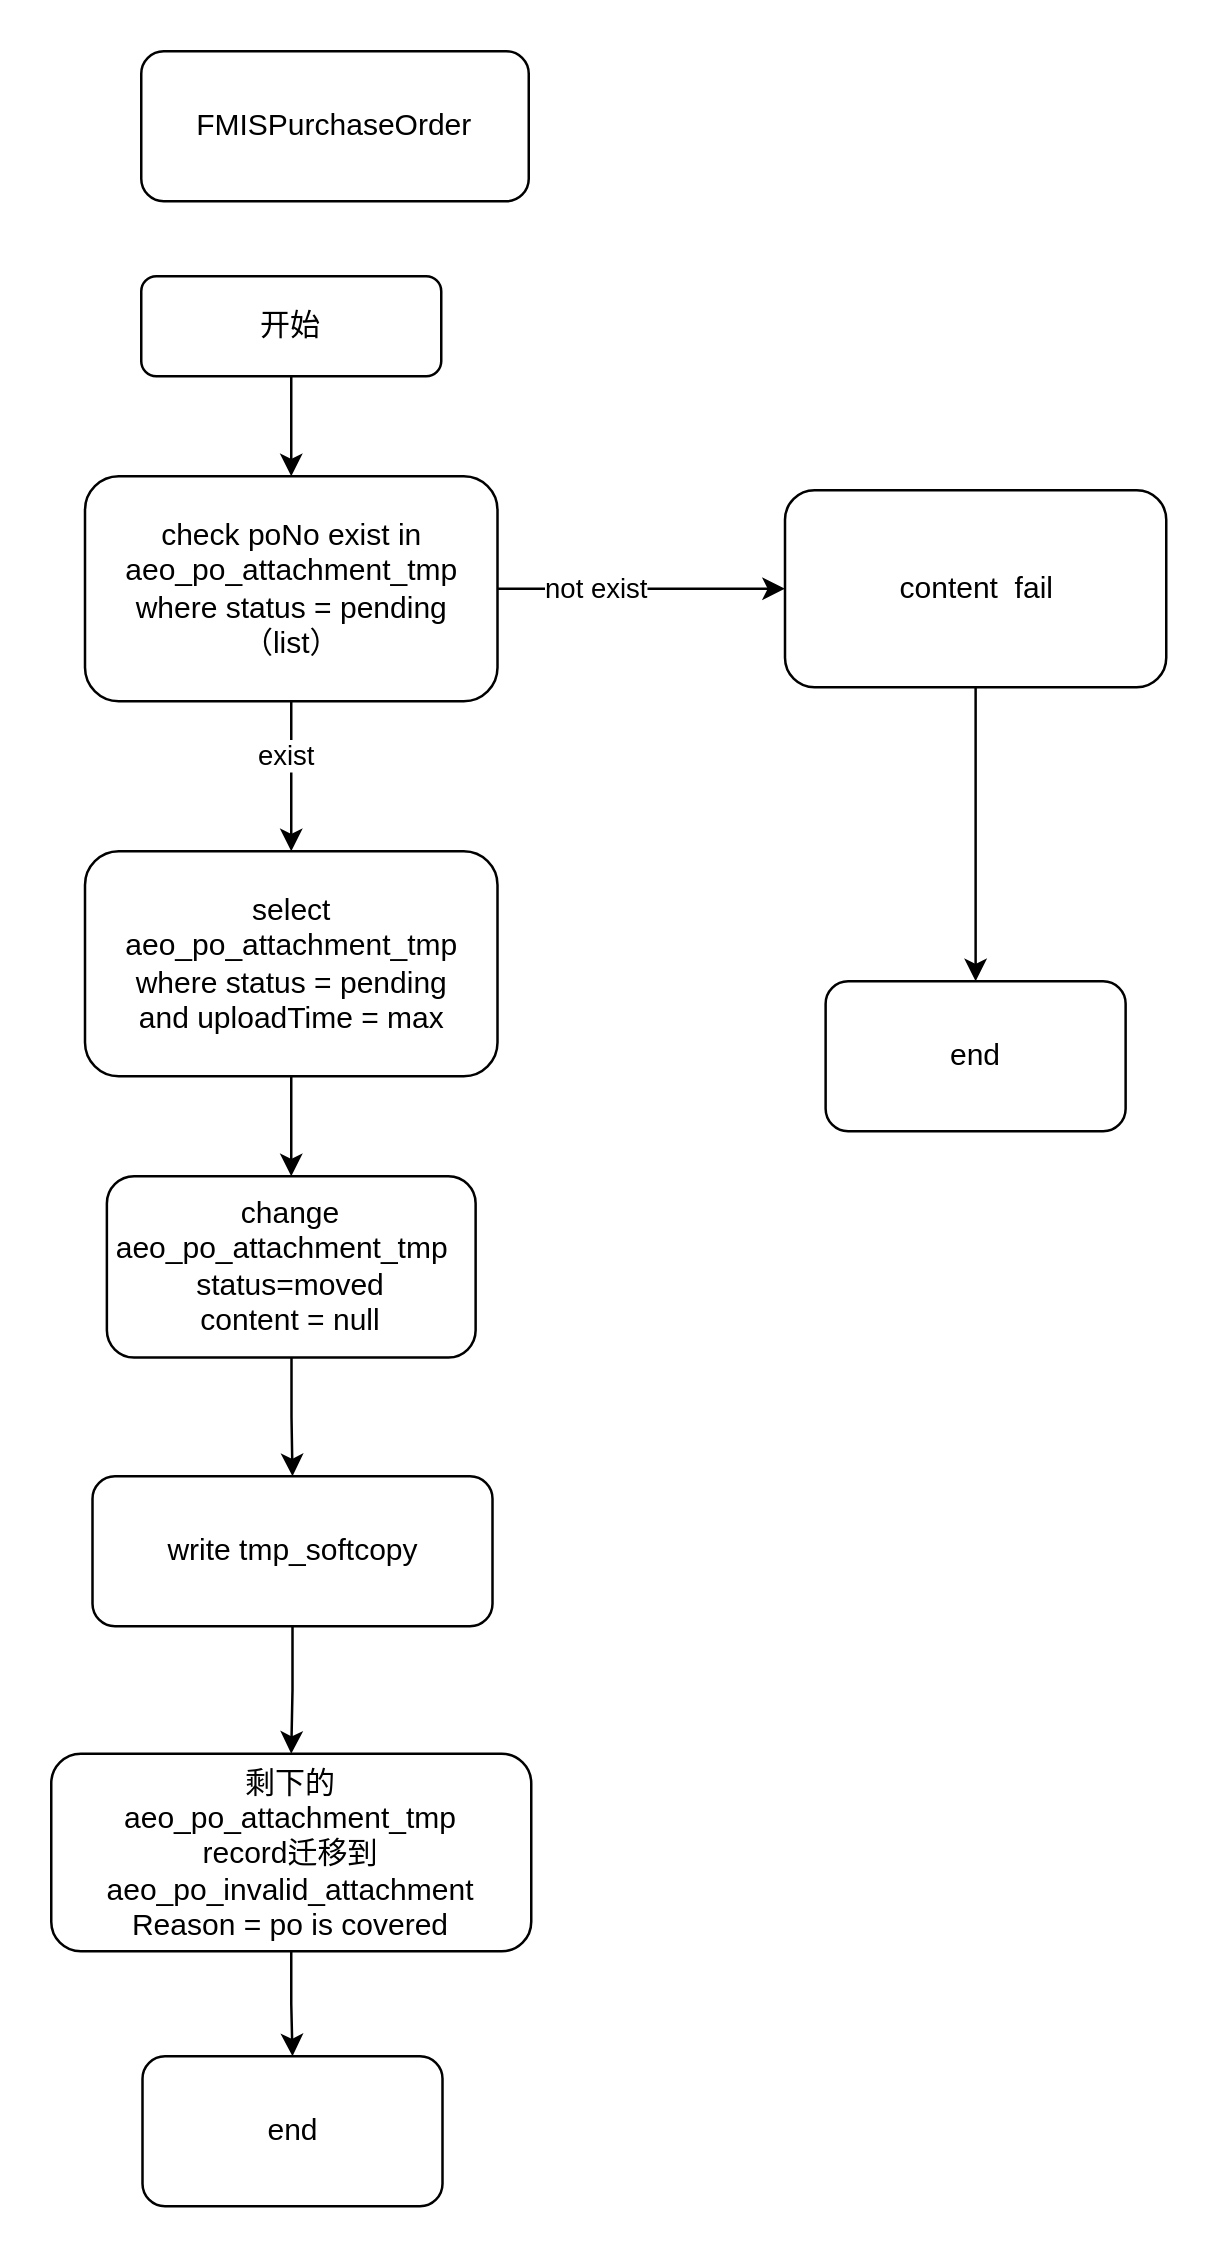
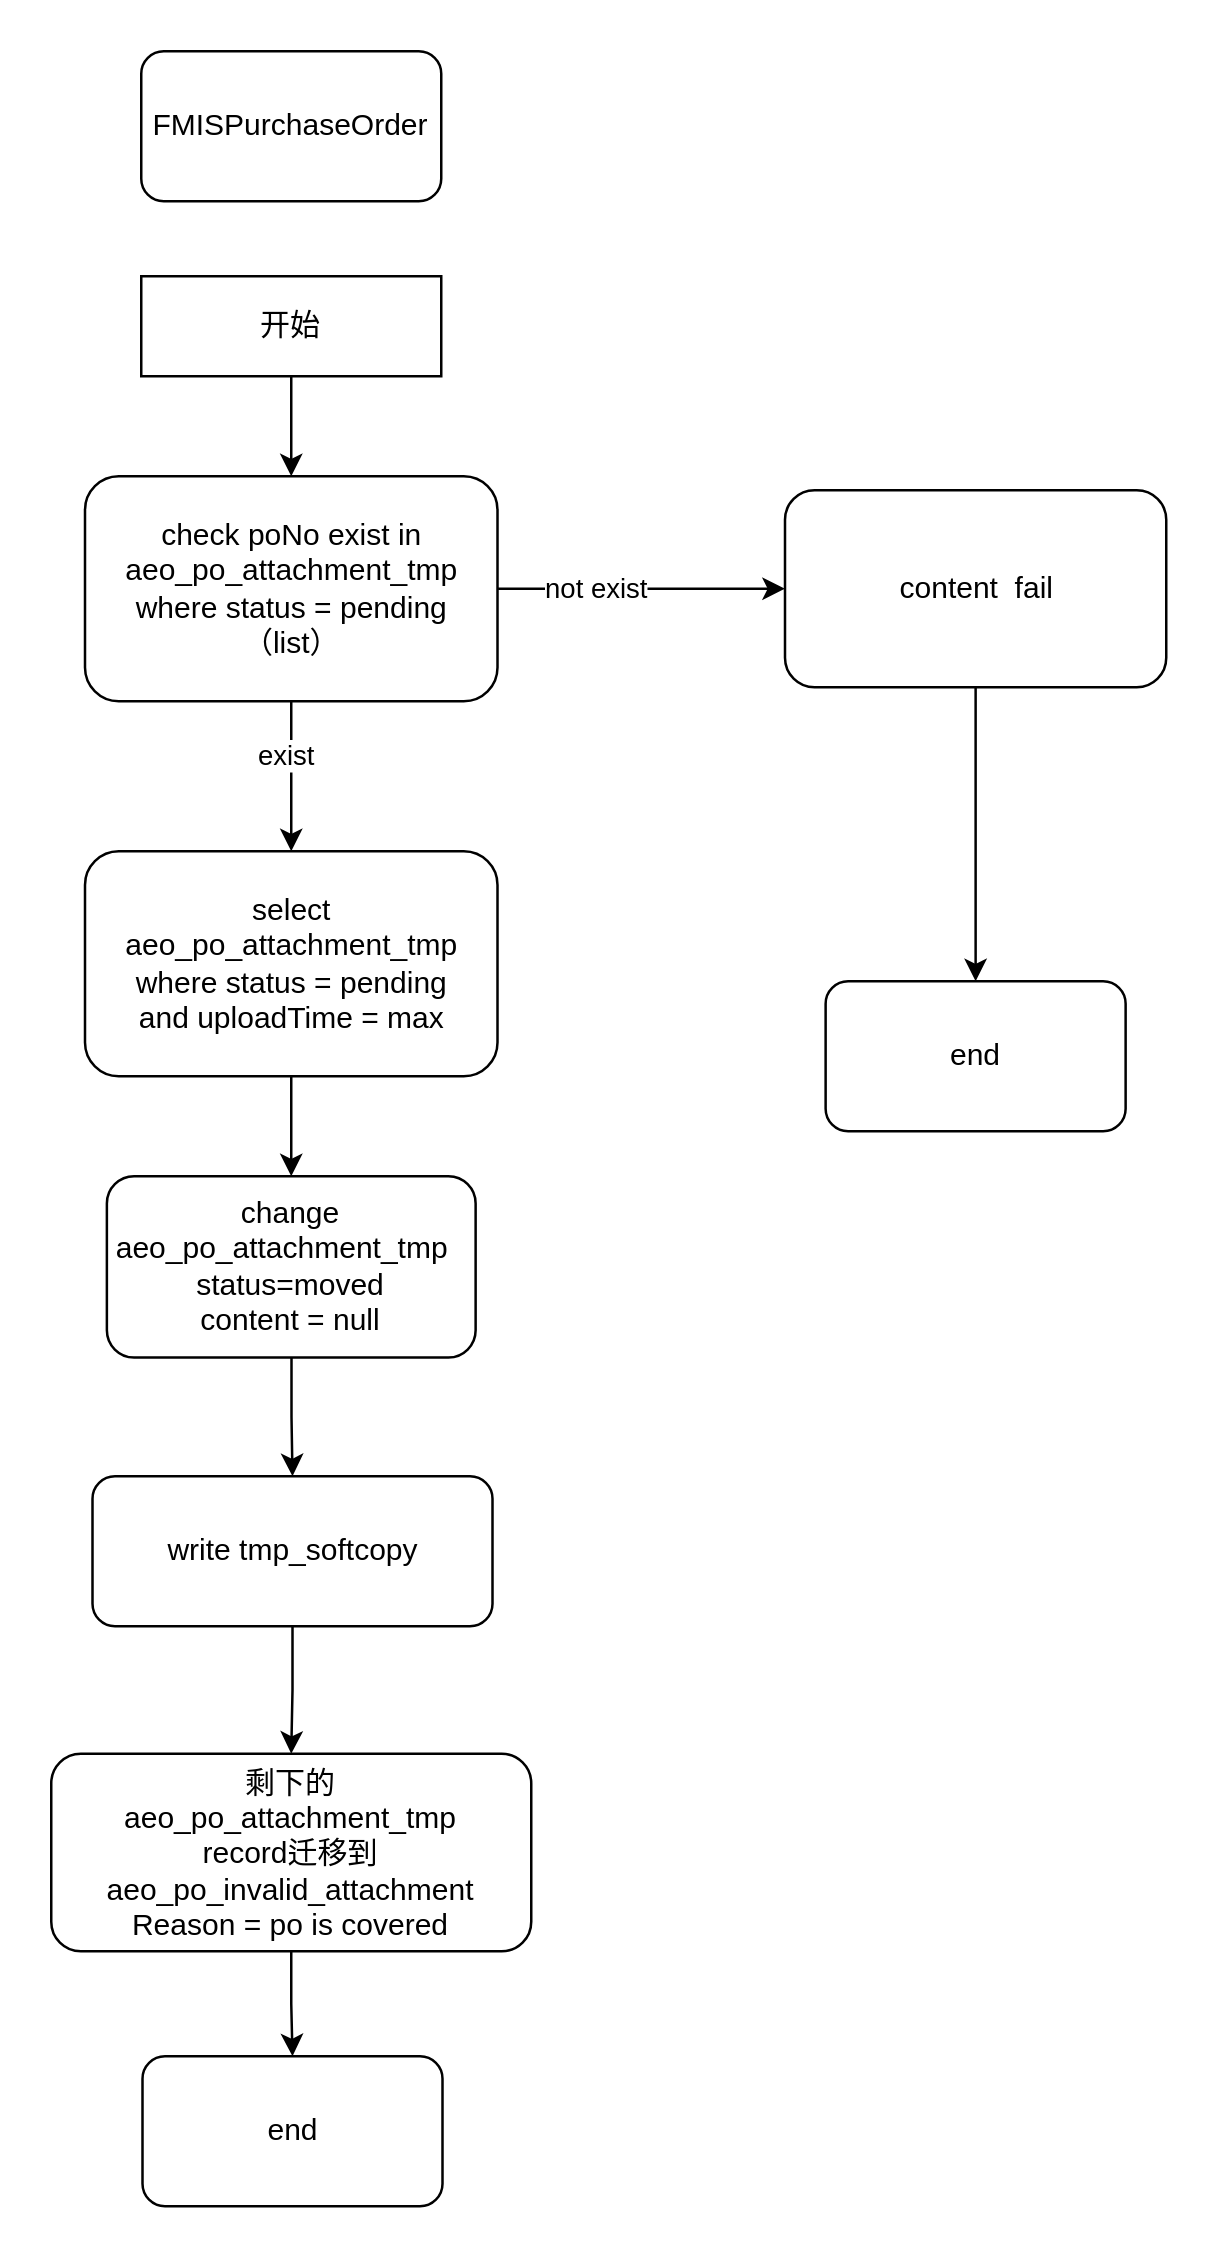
(335, 126) -> (291, 126)
(291, 326) -> (291, 326)
